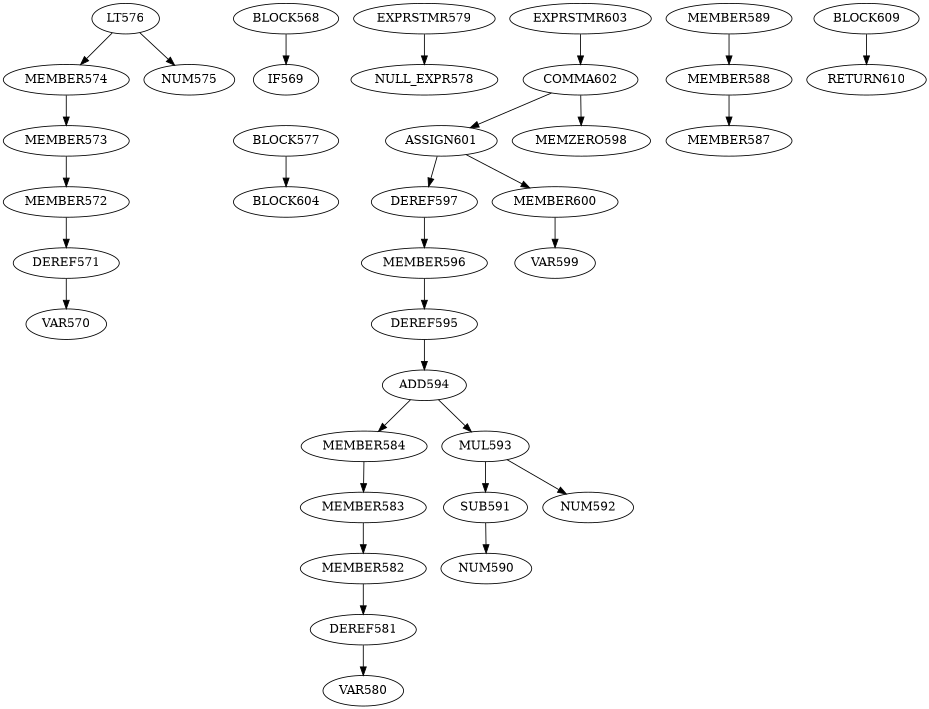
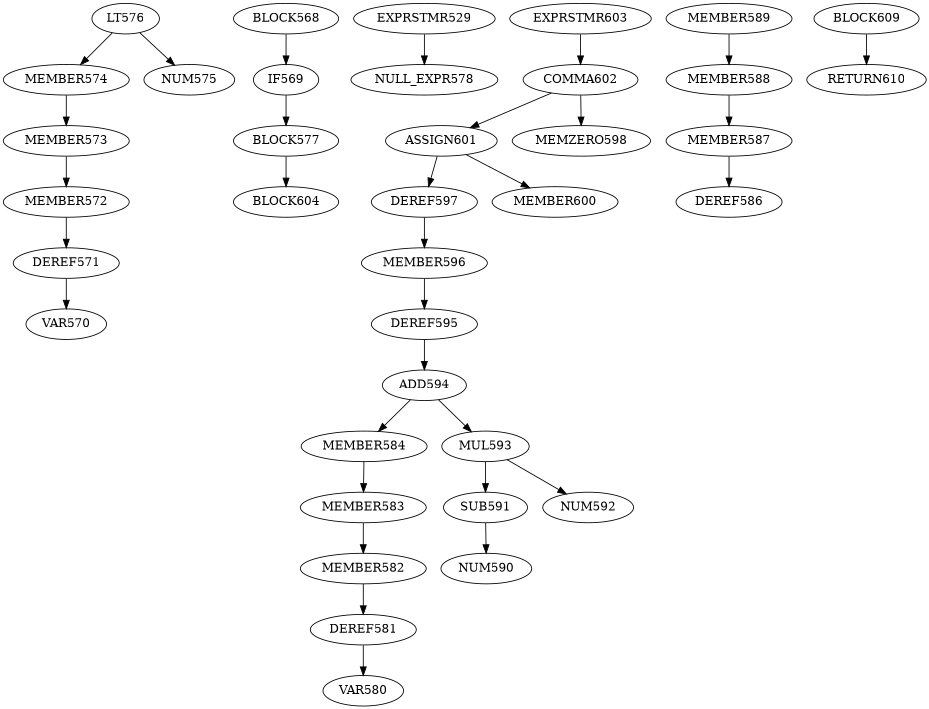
(424, 19) -> (424, 19)
none -> (286, 106)
none -> (729, 202)
(555, 263) -> none
